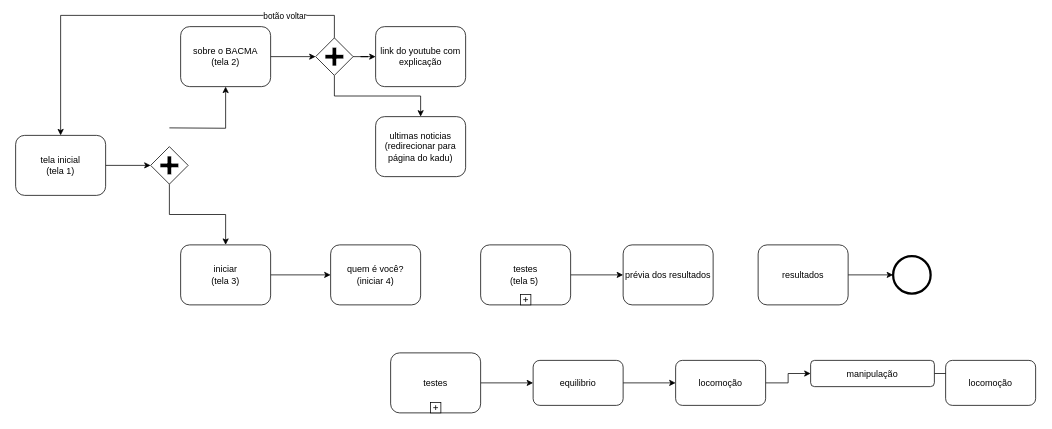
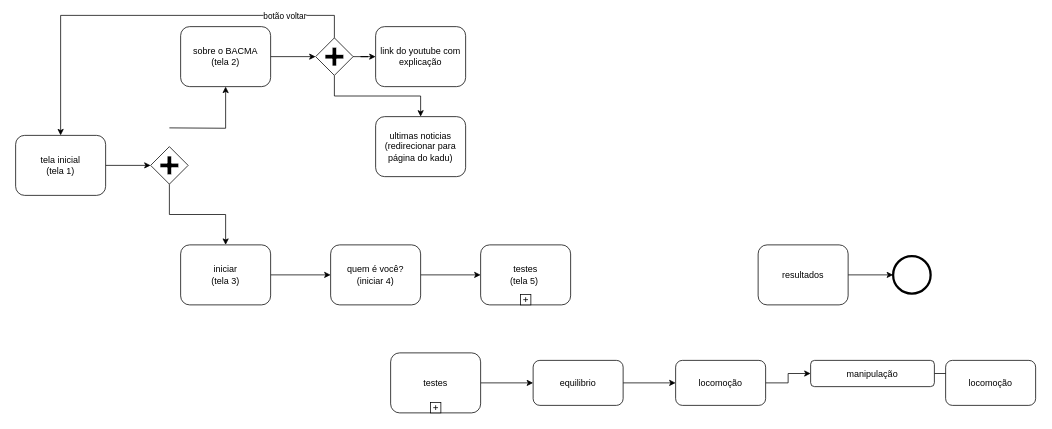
none -> (474, 275)
(616, 275) -> none
(668, 275) -> none
